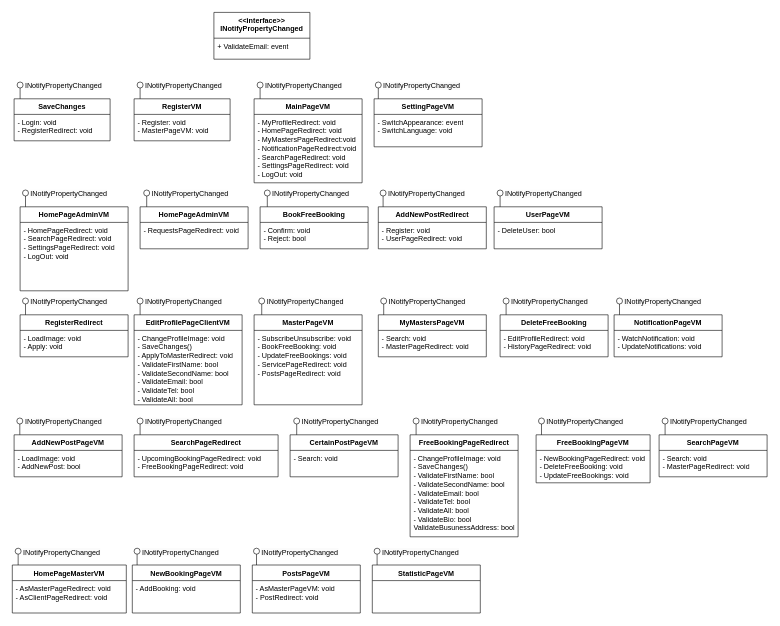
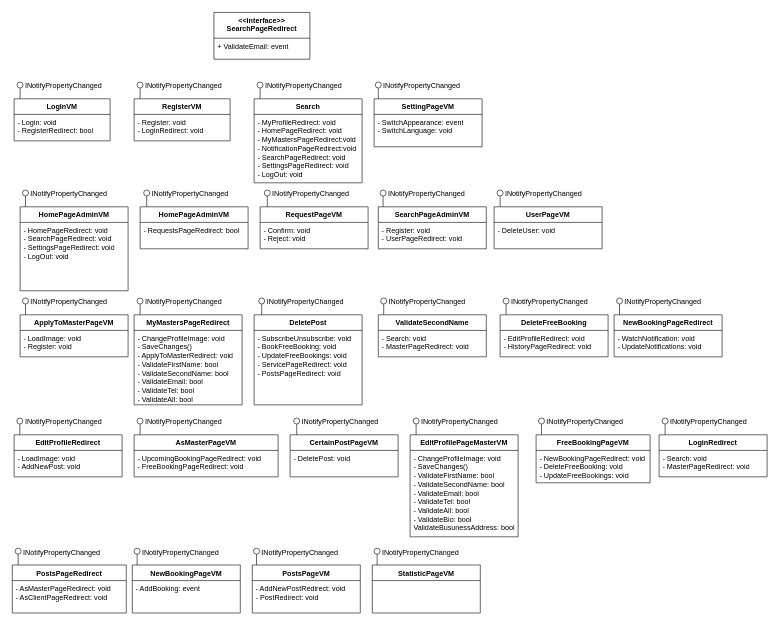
(262, 25) -> (262, 25)
(62, 107) -> (62, 107)
(308, 107) -> (308, 107)
(60, 127) -> (60, 127)
(174, 127) -> (174, 127)
(314, 215) -> (314, 215)
(432, 215) -> (432, 215)
(529, 231) -> (529, 231)
(195, 235) -> (195, 235)
(289, 235) -> (289, 235)
(74, 323) -> (74, 323)
(188, 323) -> (188, 323)
(308, 323) -> (308, 323)
(432, 323) -> (432, 323)
(668, 323) -> (668, 323)
(54, 343) -> (54, 343)
(68, 443) -> (68, 443)
(206, 443) -> (206, 443)
(464, 443) -> (464, 443)
(713, 443) -> (713, 443)
(318, 459) -> (325, 459)
(50, 463) -> (50, 463)
(69, 573) -> (69, 573)
(168, 589) -> (170, 589)
(297, 593) -> (304, 593)
